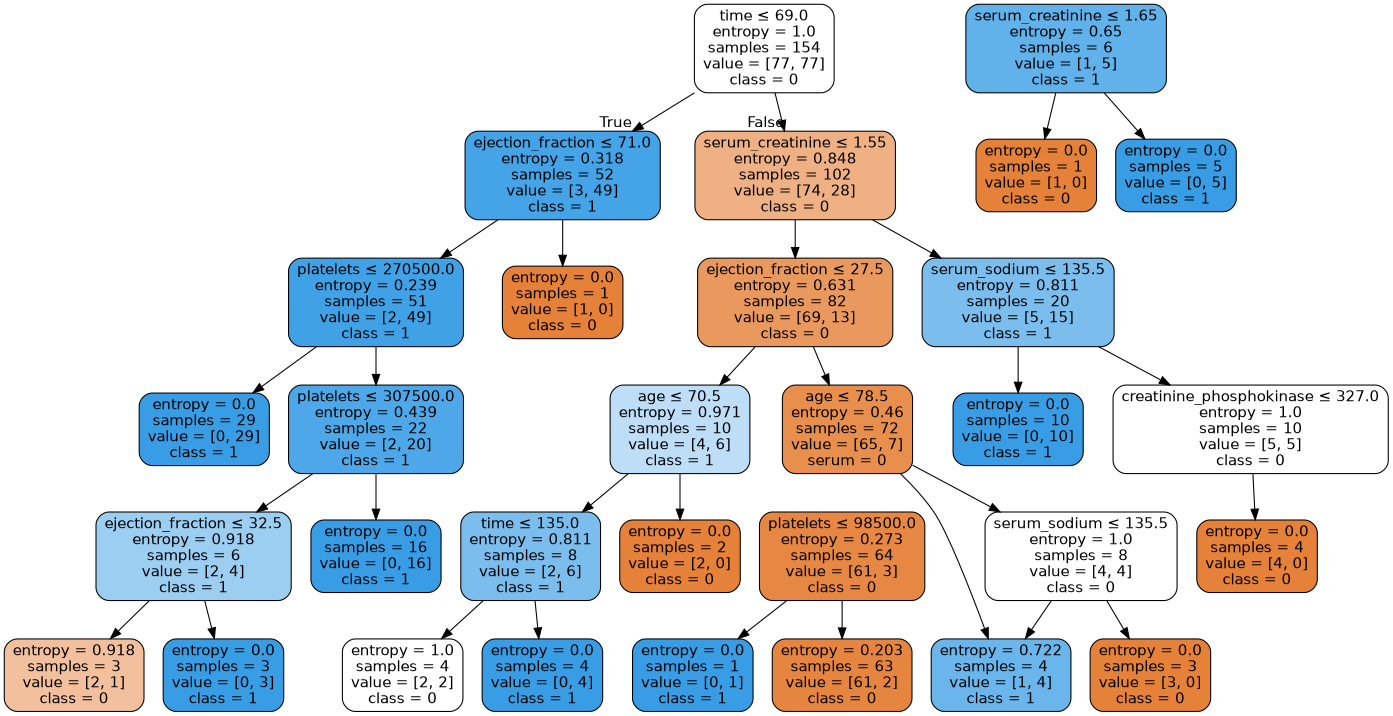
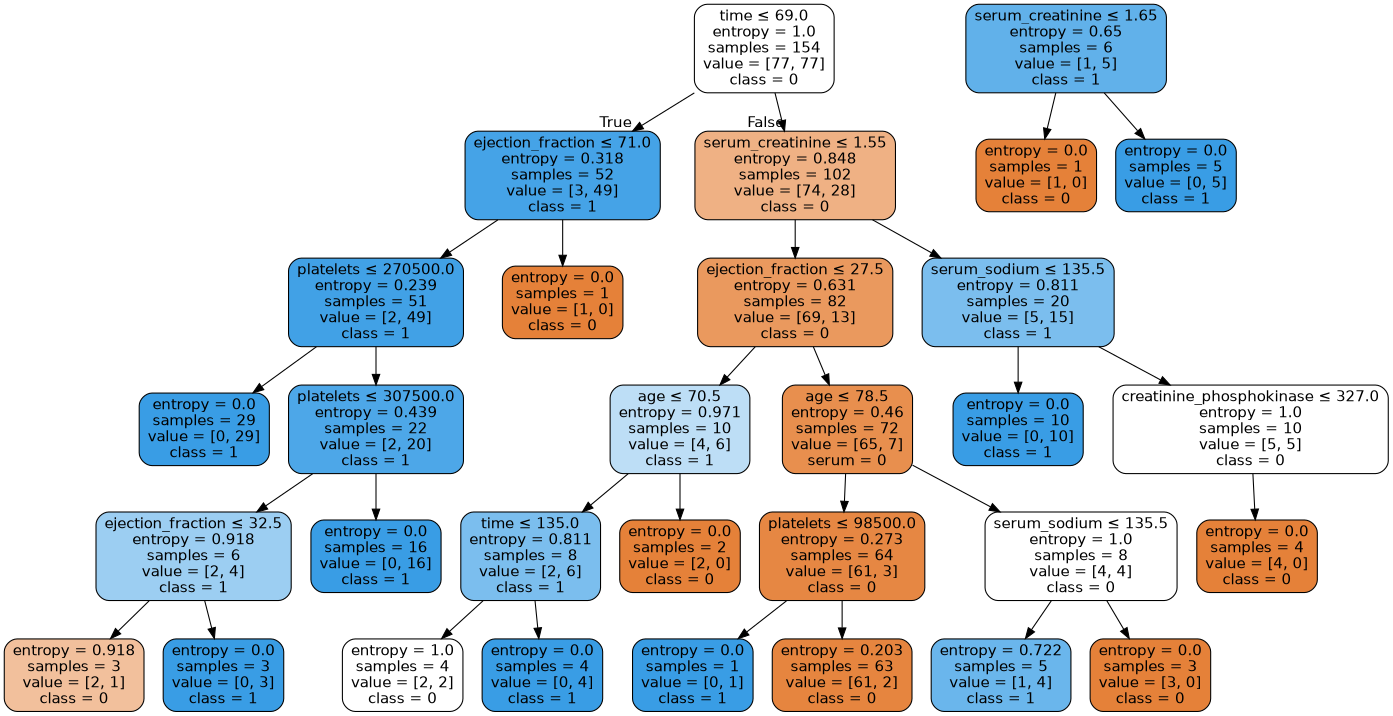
(951, 546) -> (845, 488)
(1001, 667) -> (1001, 667)
